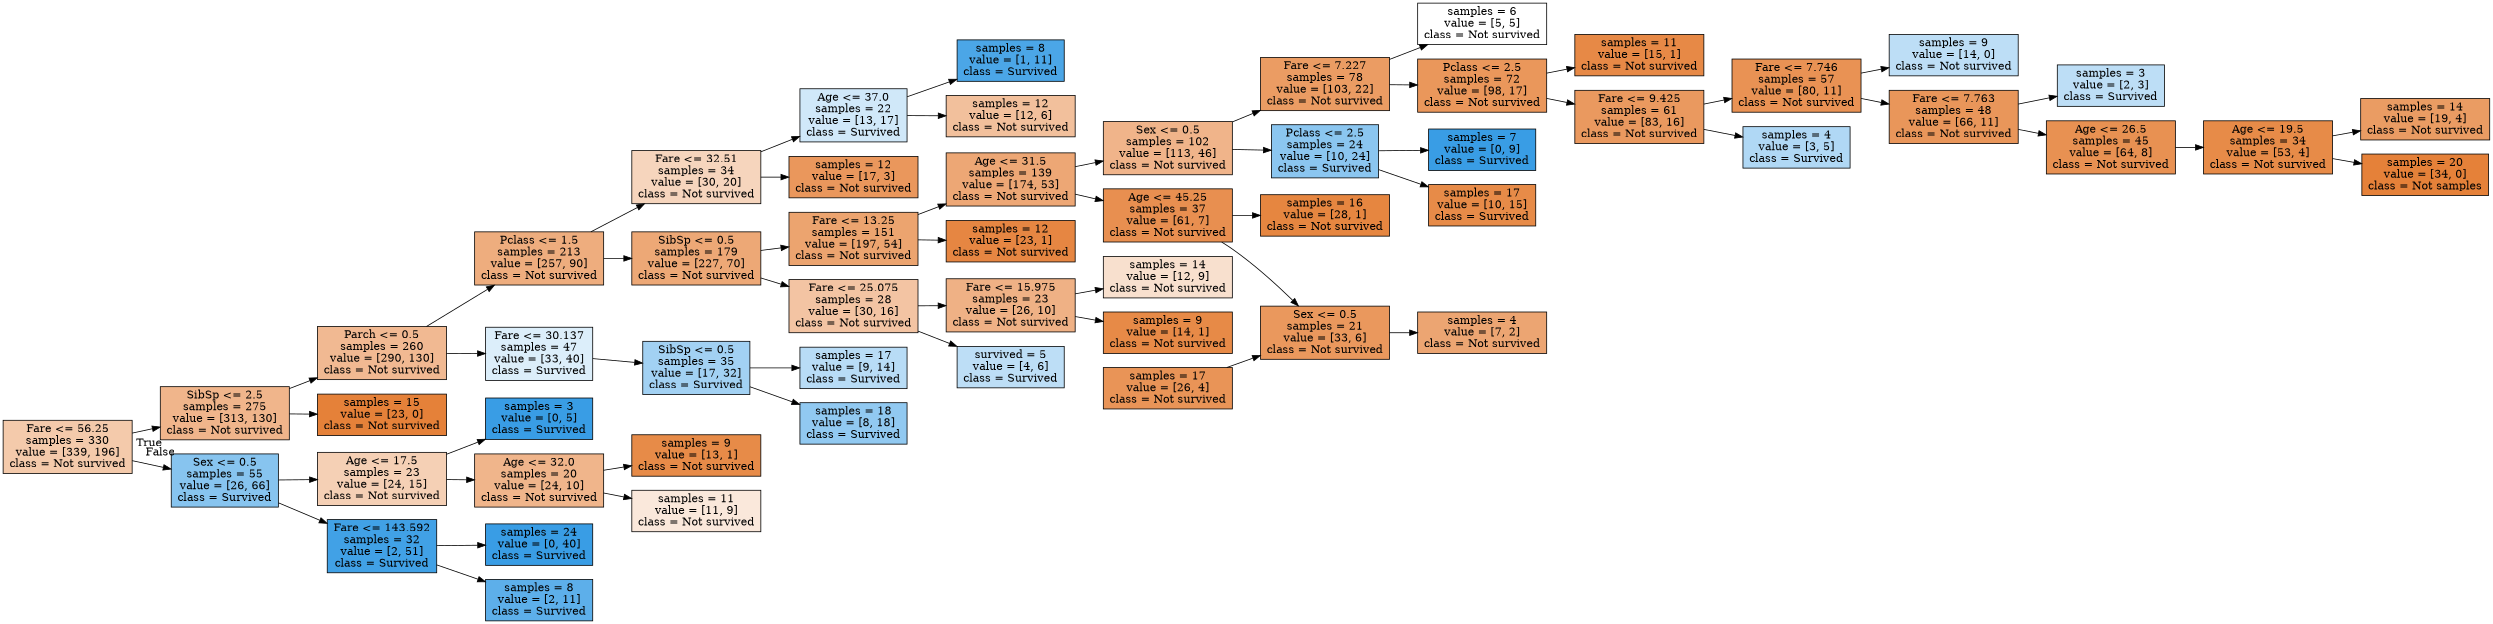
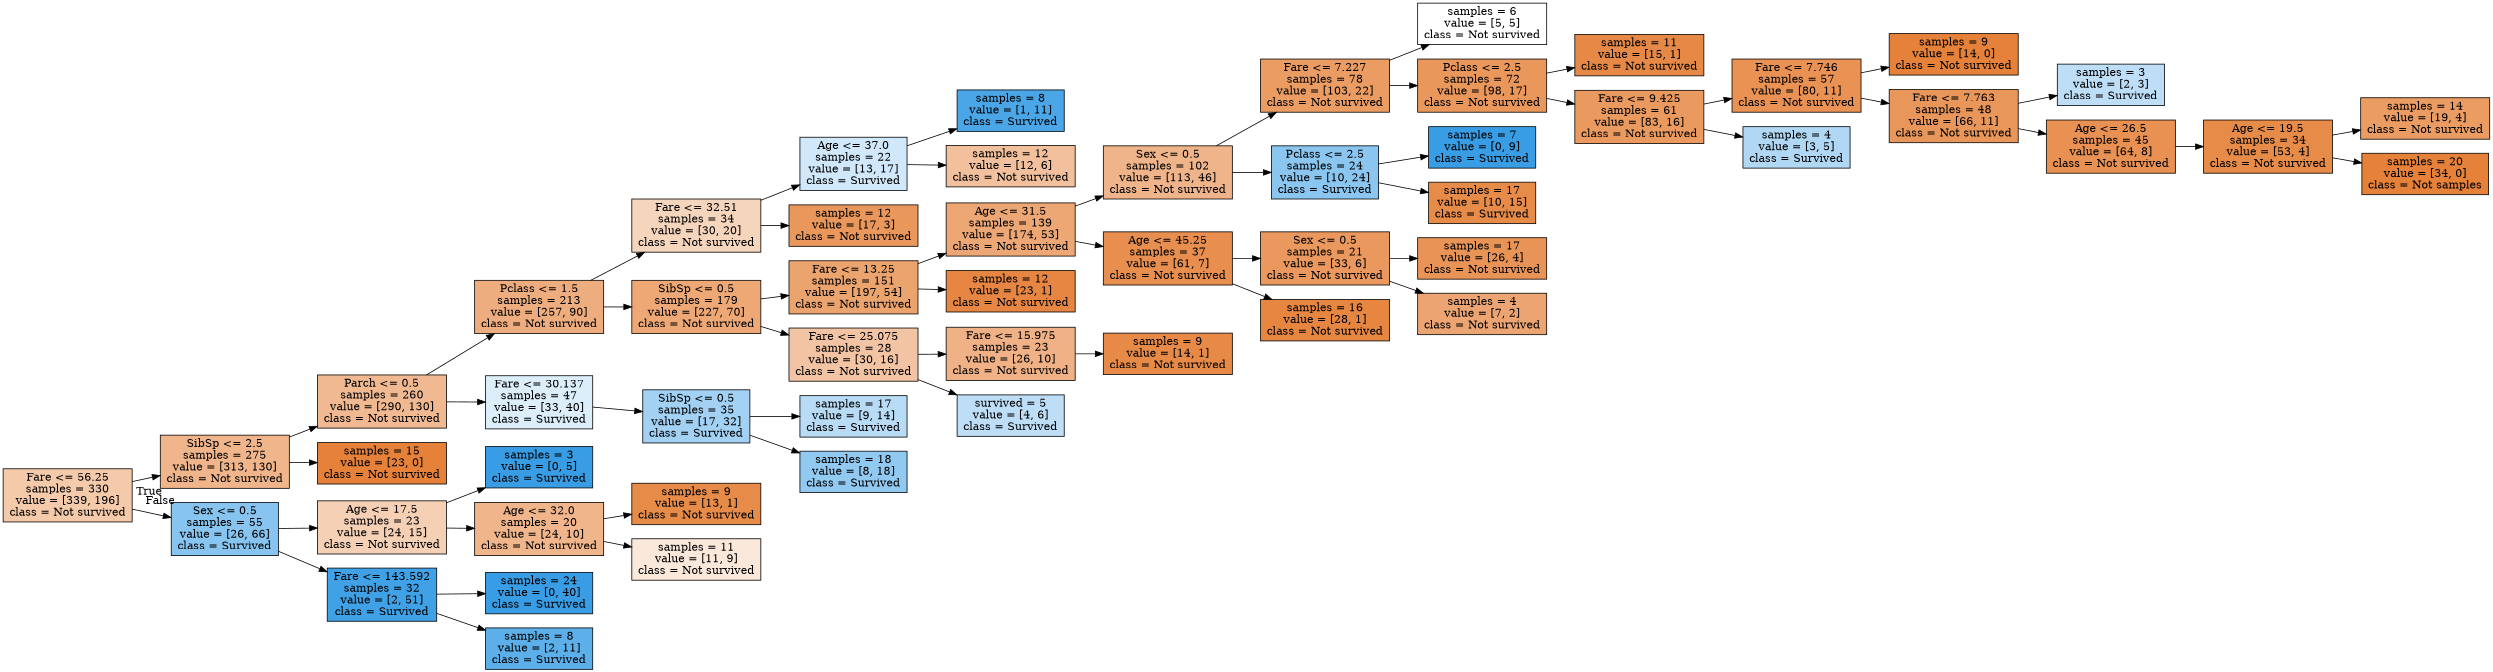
(1954, 55) -> (1954, 54)
(1168, 277) -> none
(1240, 363) -> (1400, 258)
